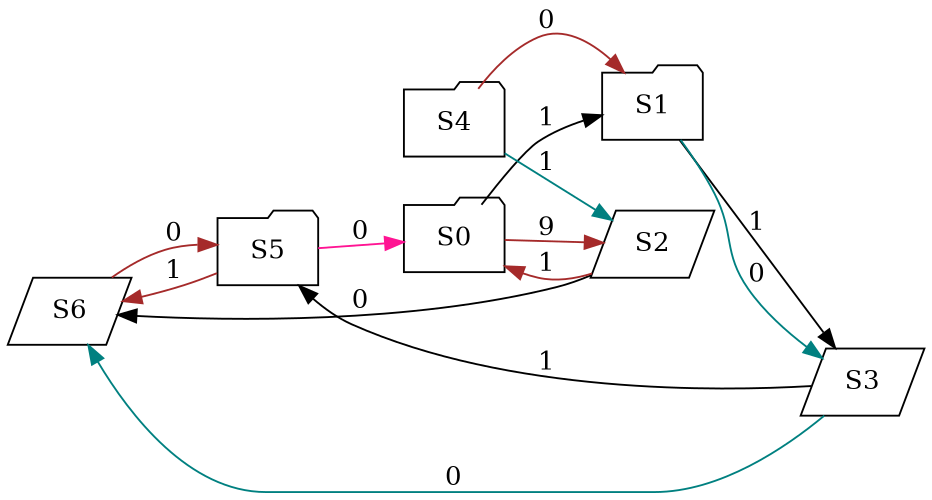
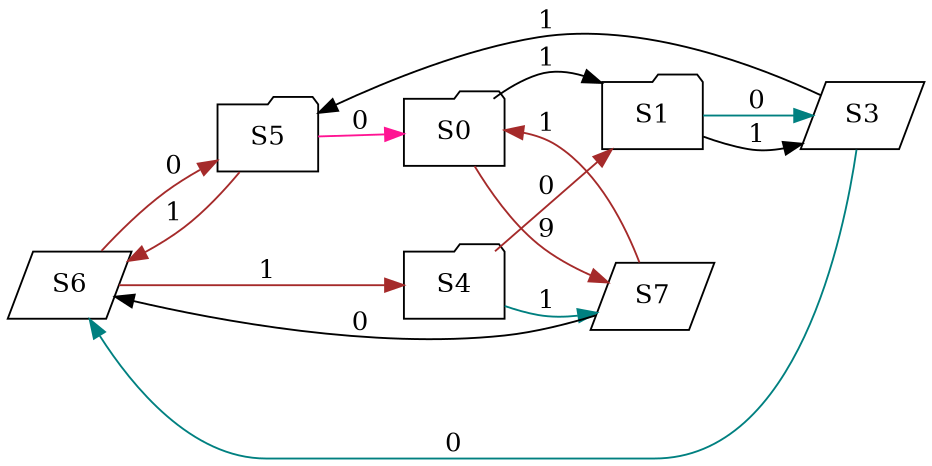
(652, 244) -> (652, 296)
none -> (252, 285)
